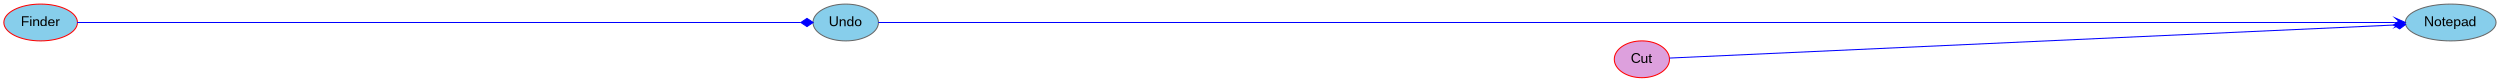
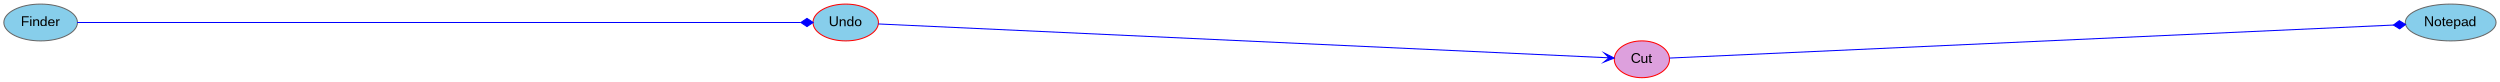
(41, 22) -> (41, 22)
(846, 22) -> (846, 22)
(1637, 22) -> (1241, 41)
